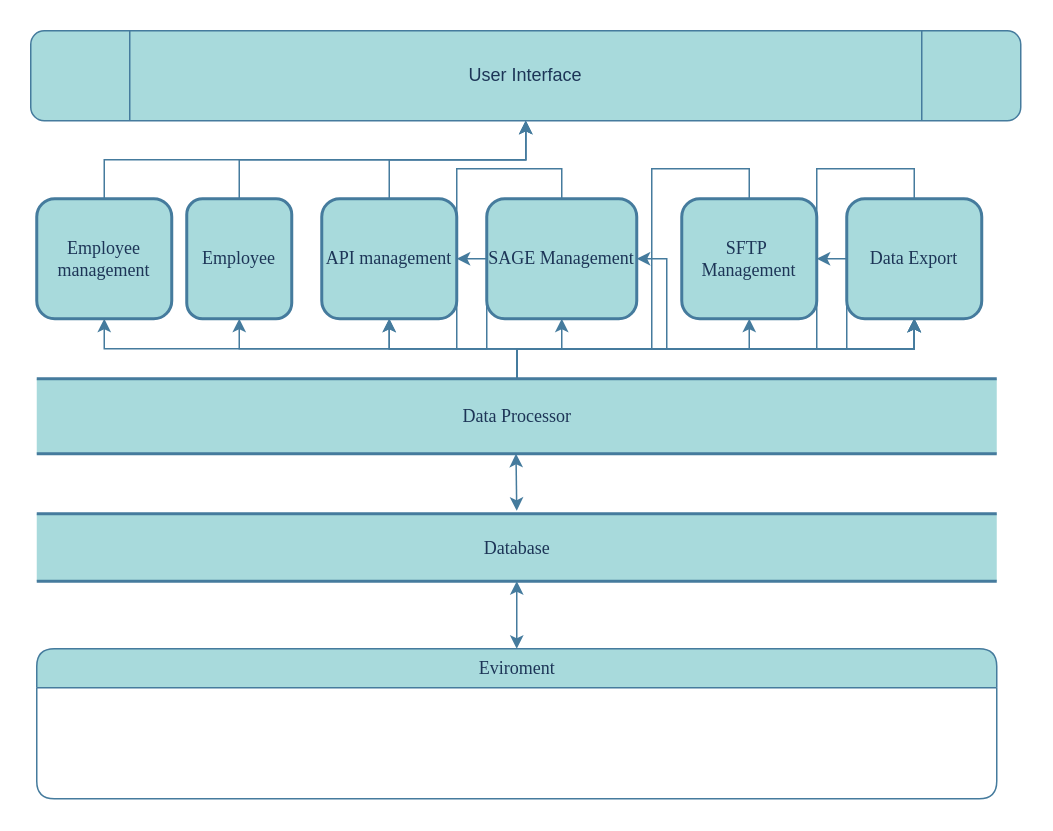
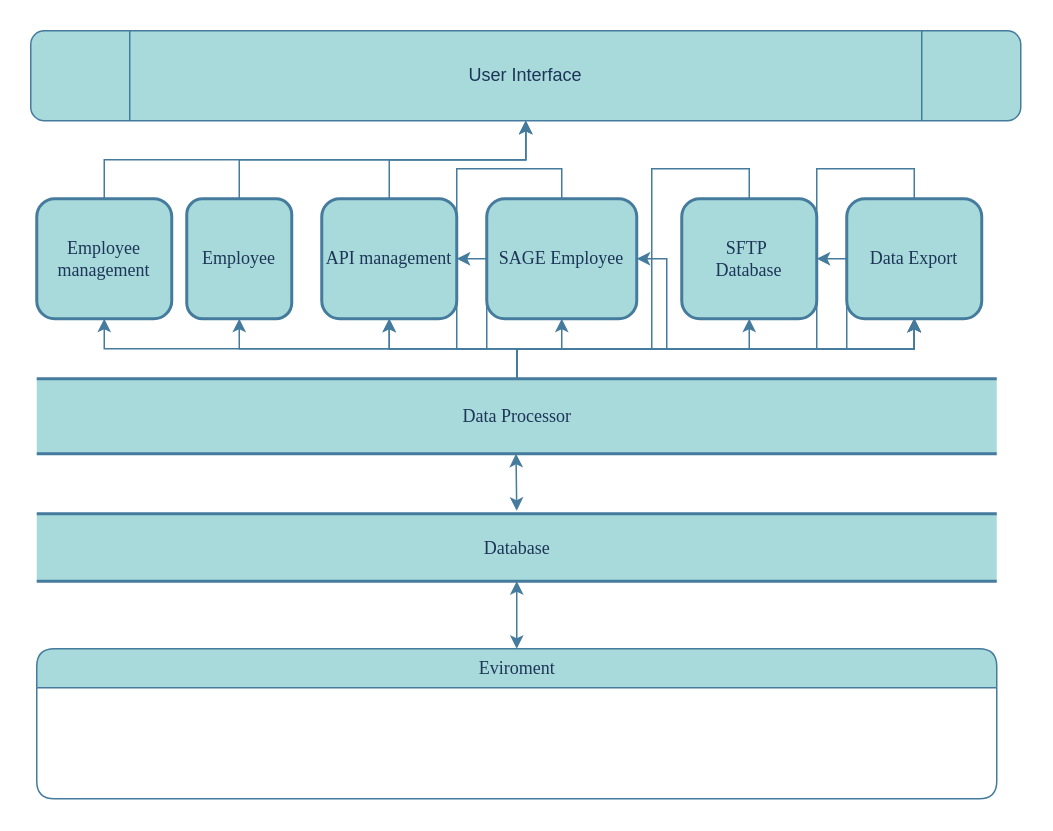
(562, 259) -> (562, 259)
(749, 259) -> (749, 259)
